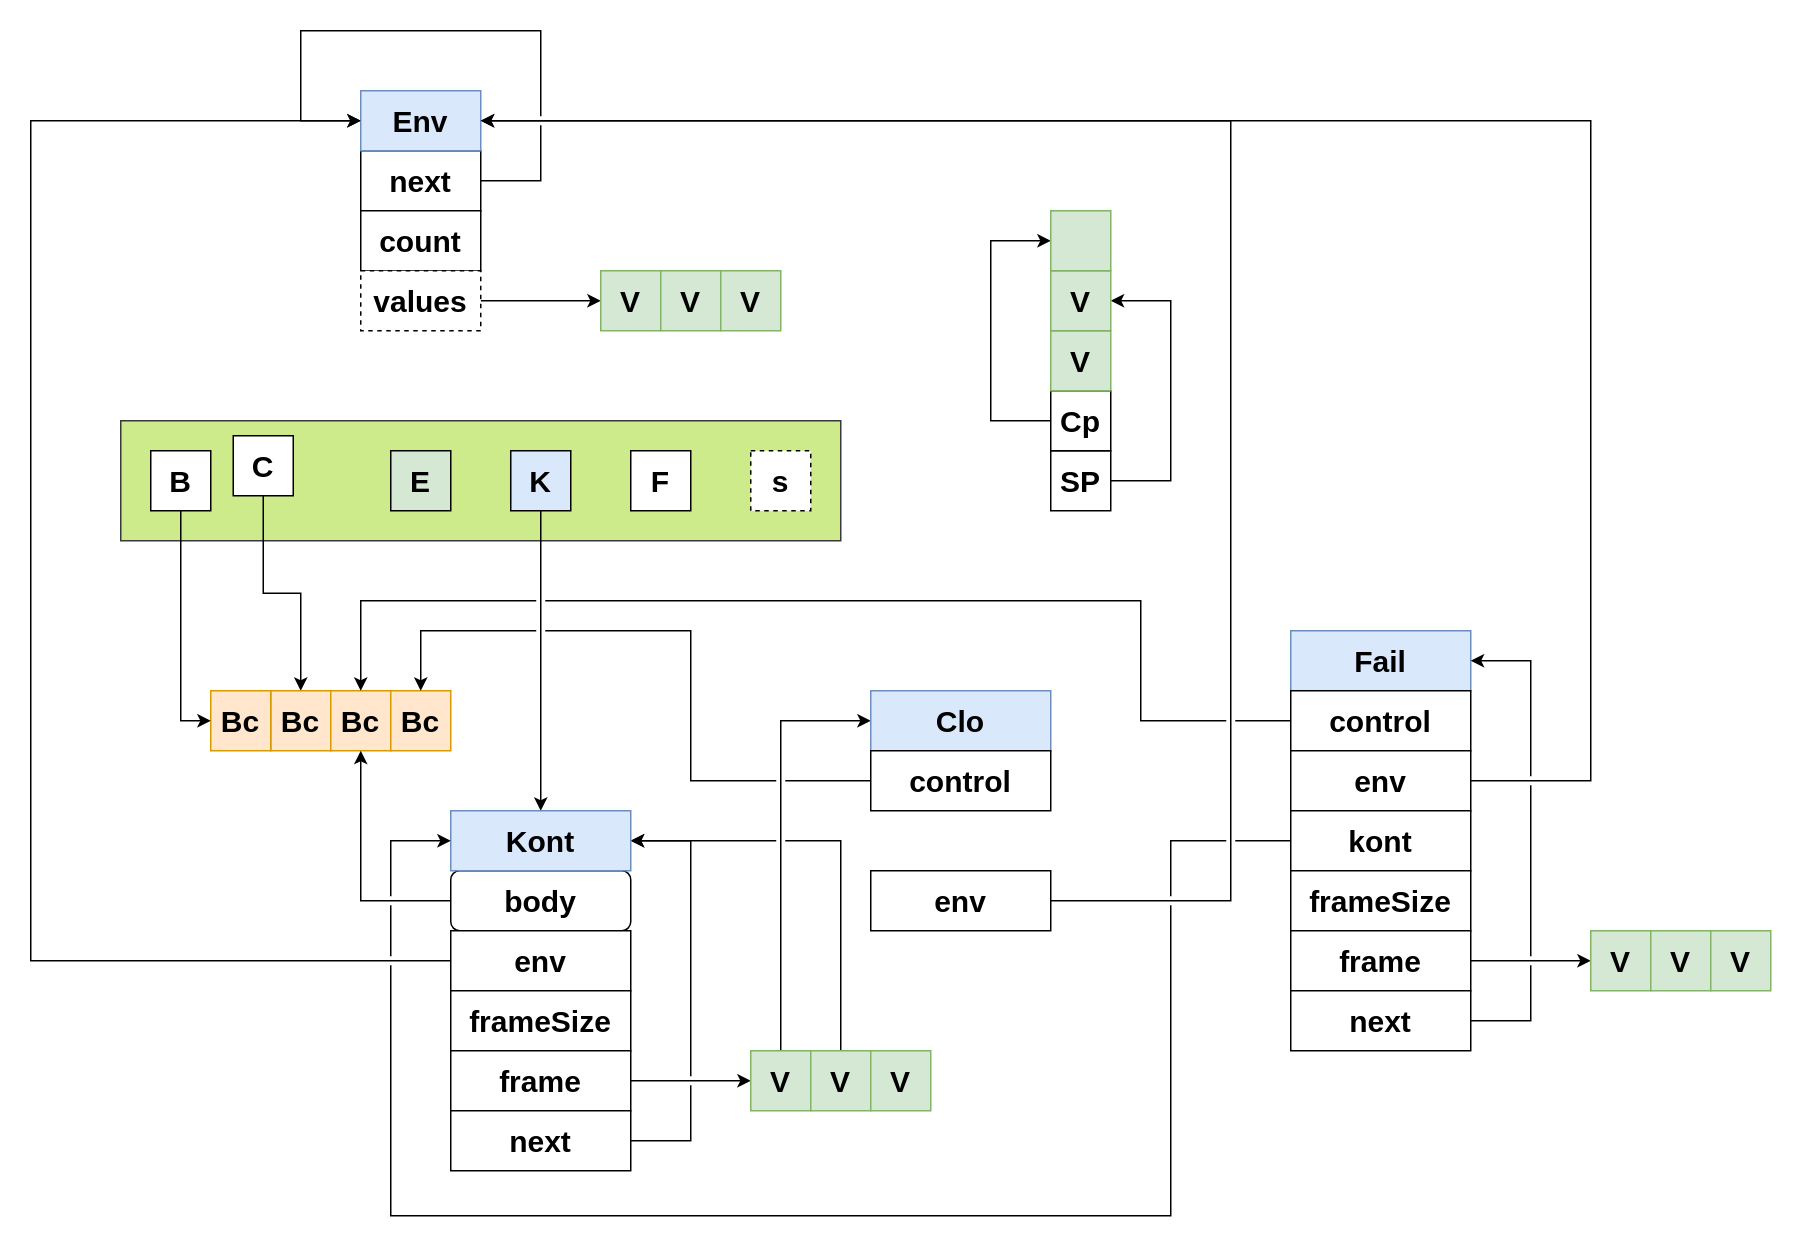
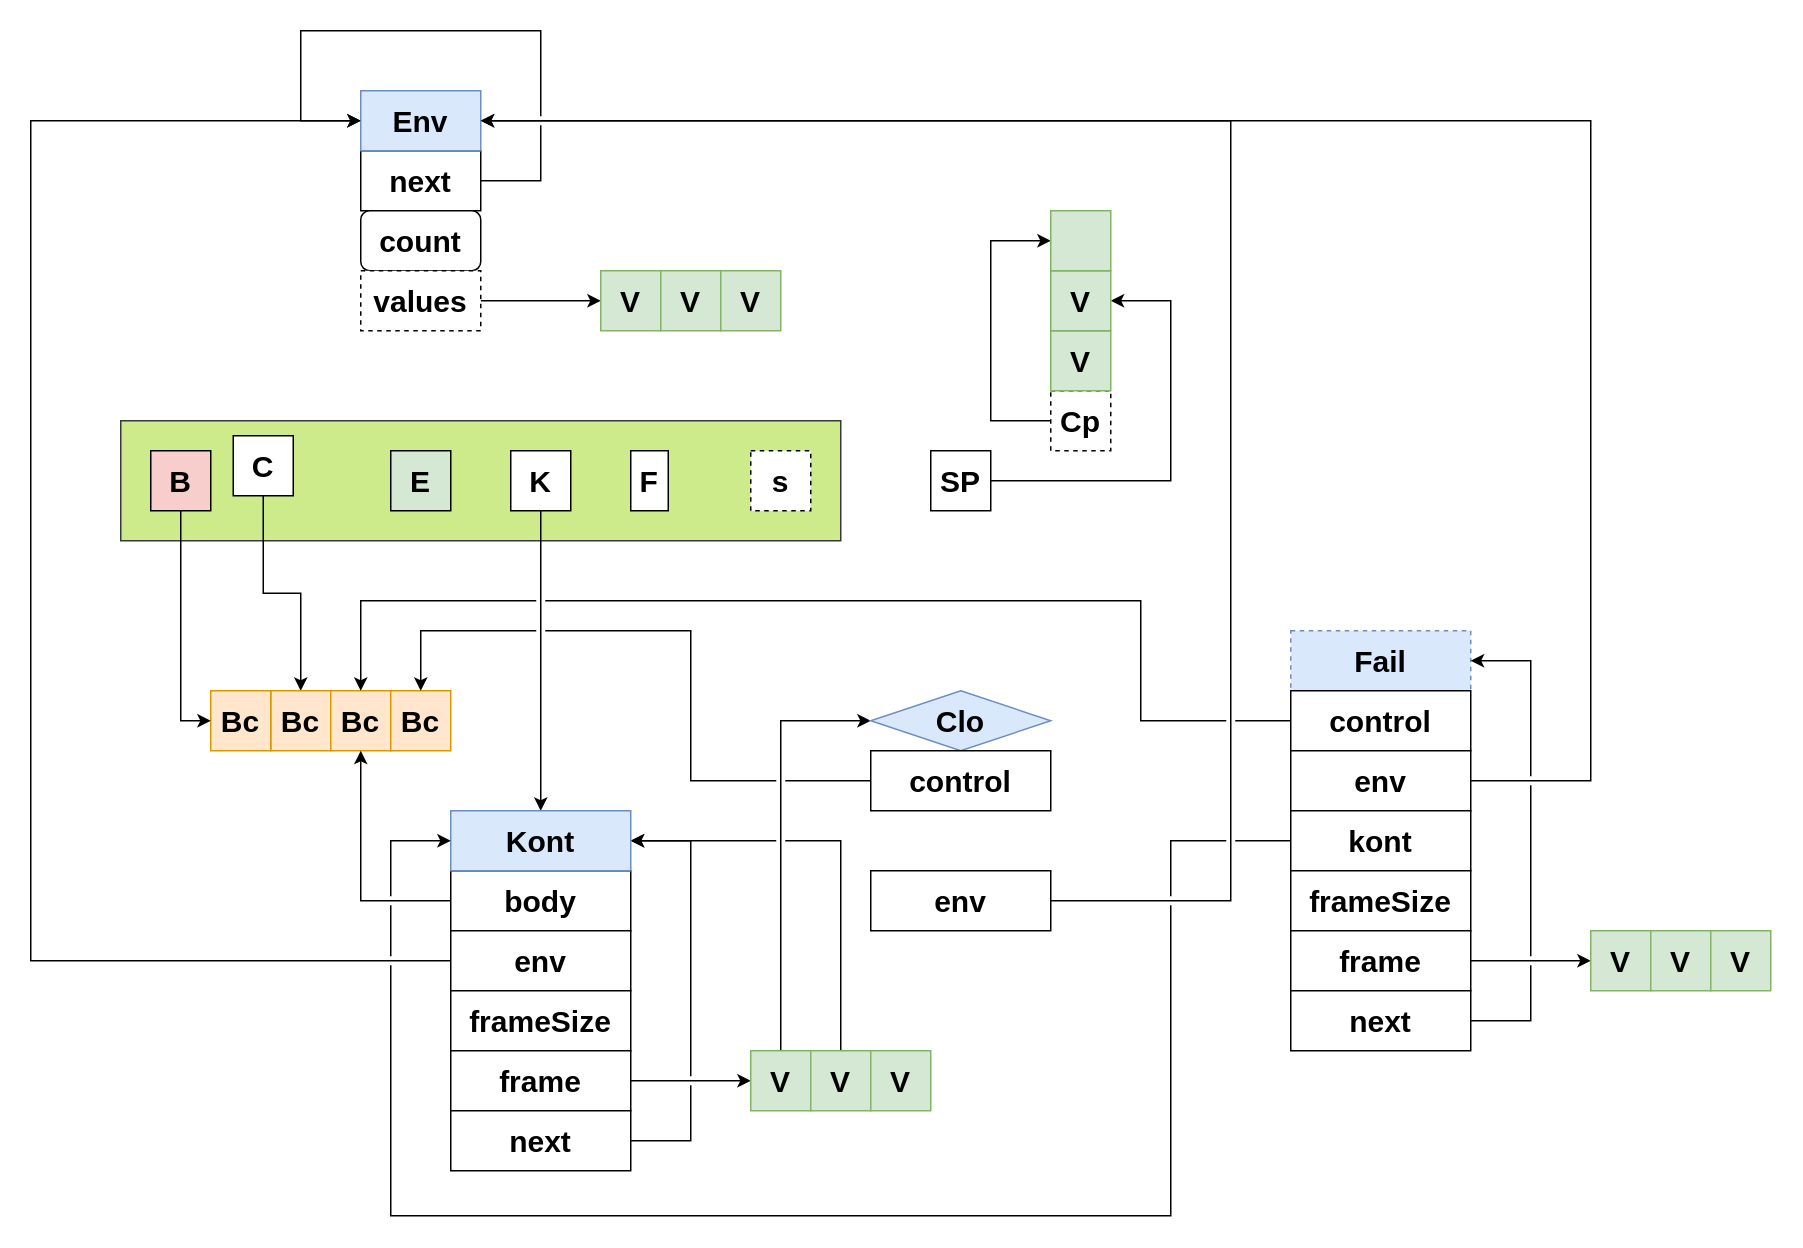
(421, 241) -> (421, 241)
(1081, 421) -> (1081, 421)
(181, 481) -> (181, 481)
(541, 481) -> (541, 481)
(661, 481) -> (650, 481)
(1081, 481) -> (961, 481)
(1381, 661) -> (1381, 661)
(961, 721) -> (961, 721)
(541, 901) -> (541, 901)
